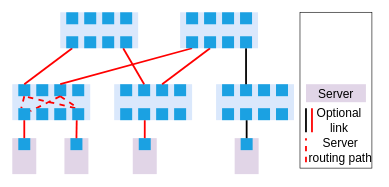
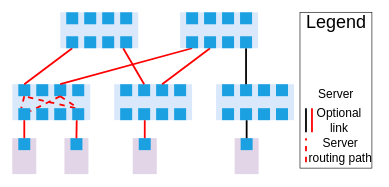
none -> (336, 21)
(336, 93) -> (336, 93)
